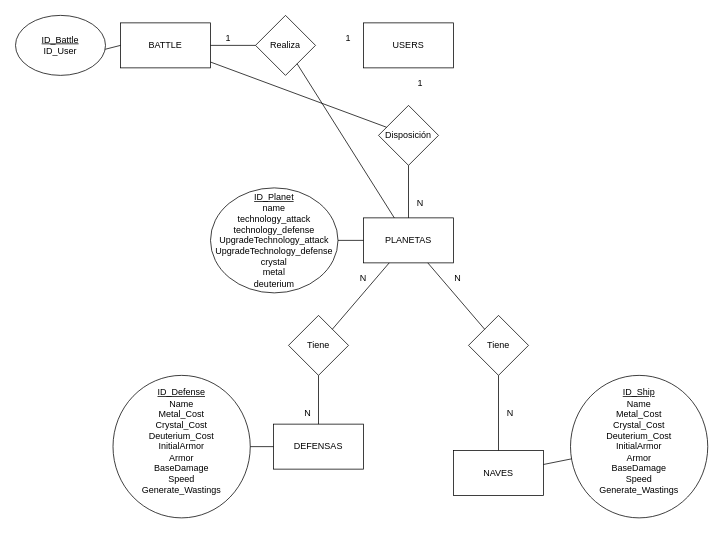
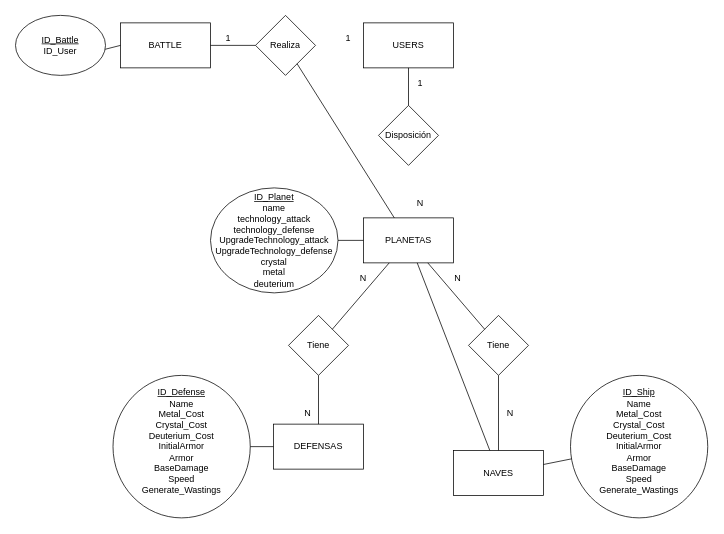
(264, 82) -> (408, 87)
(408, 192) -> (453, 356)
